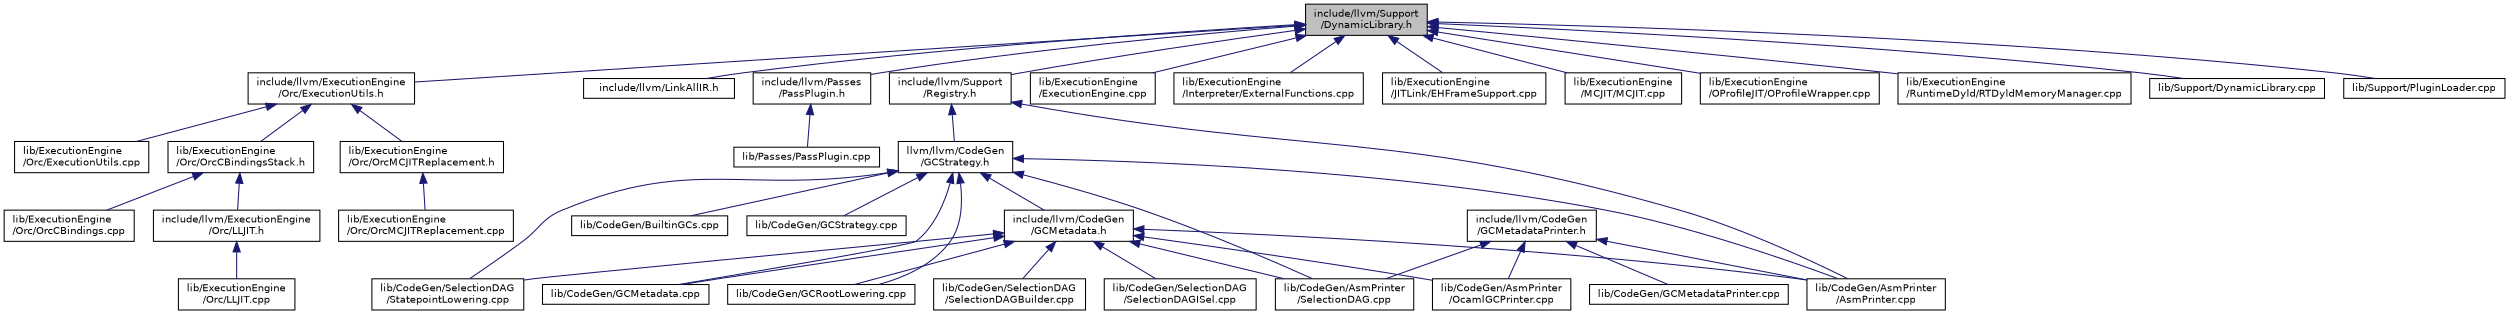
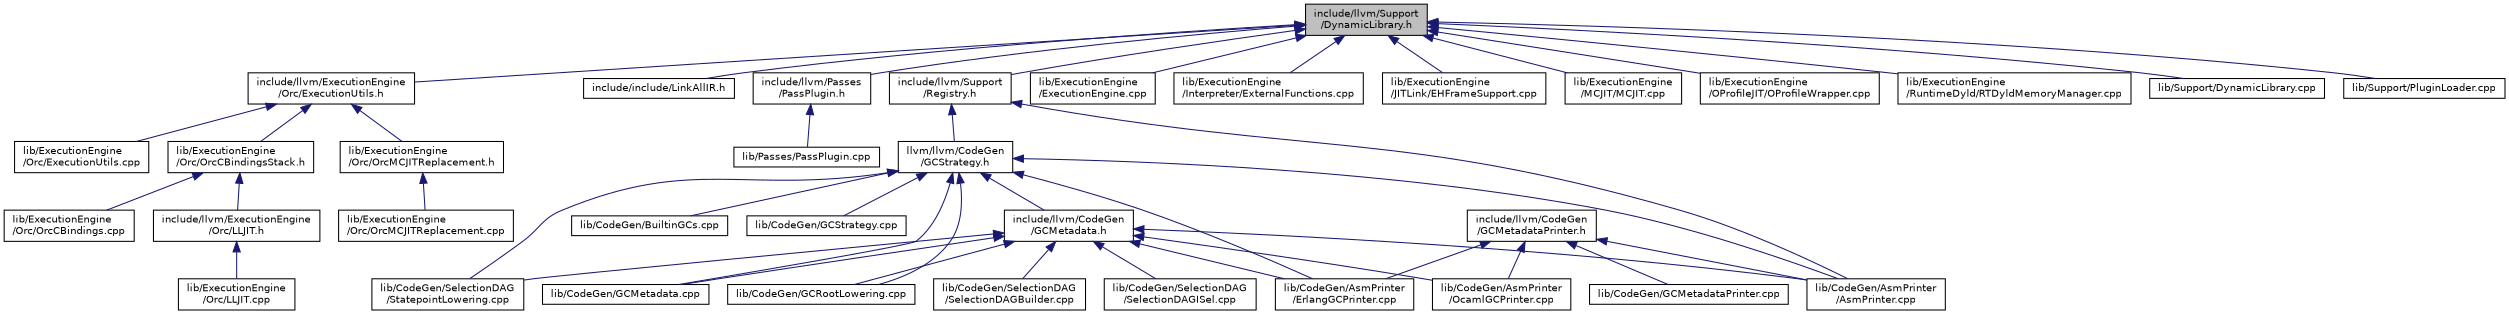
(659, 88) -> (659, 88)
(1345, 294) -> (1345, 294)
